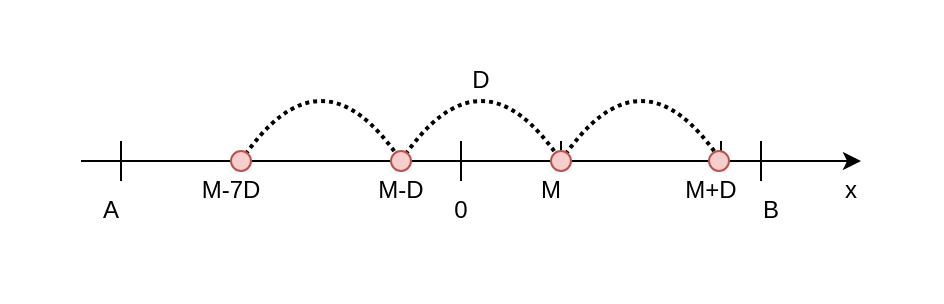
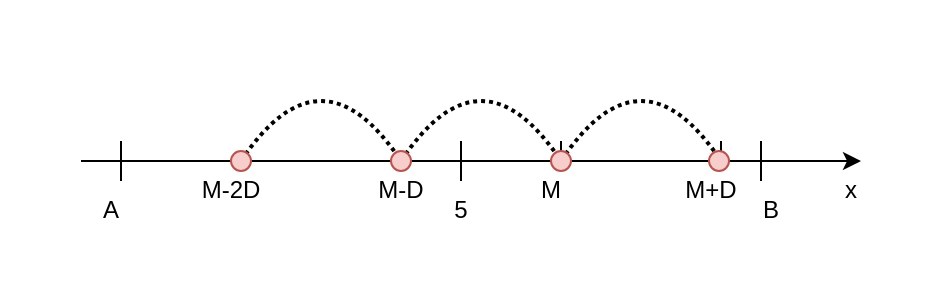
(481, 81) -> none
(232, 191) -> (232, 191)
(462, 211) -> (462, 211)
